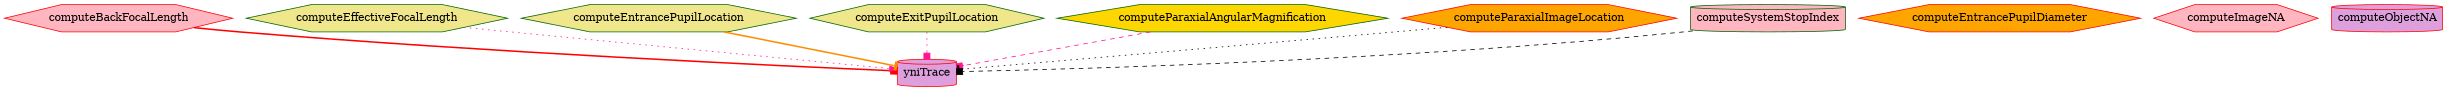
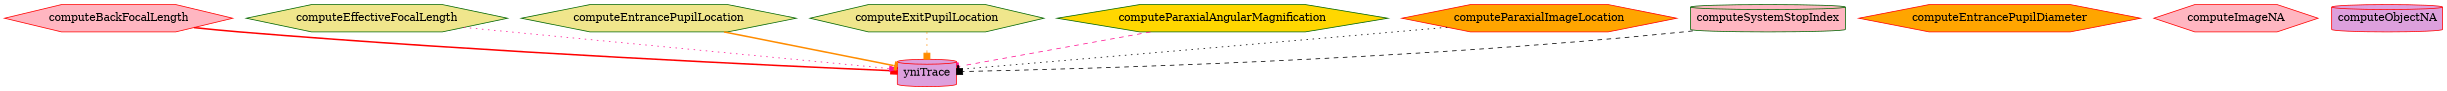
(927, 42) -> (927, 42)
(1057, 49) -> (1057, 49)
